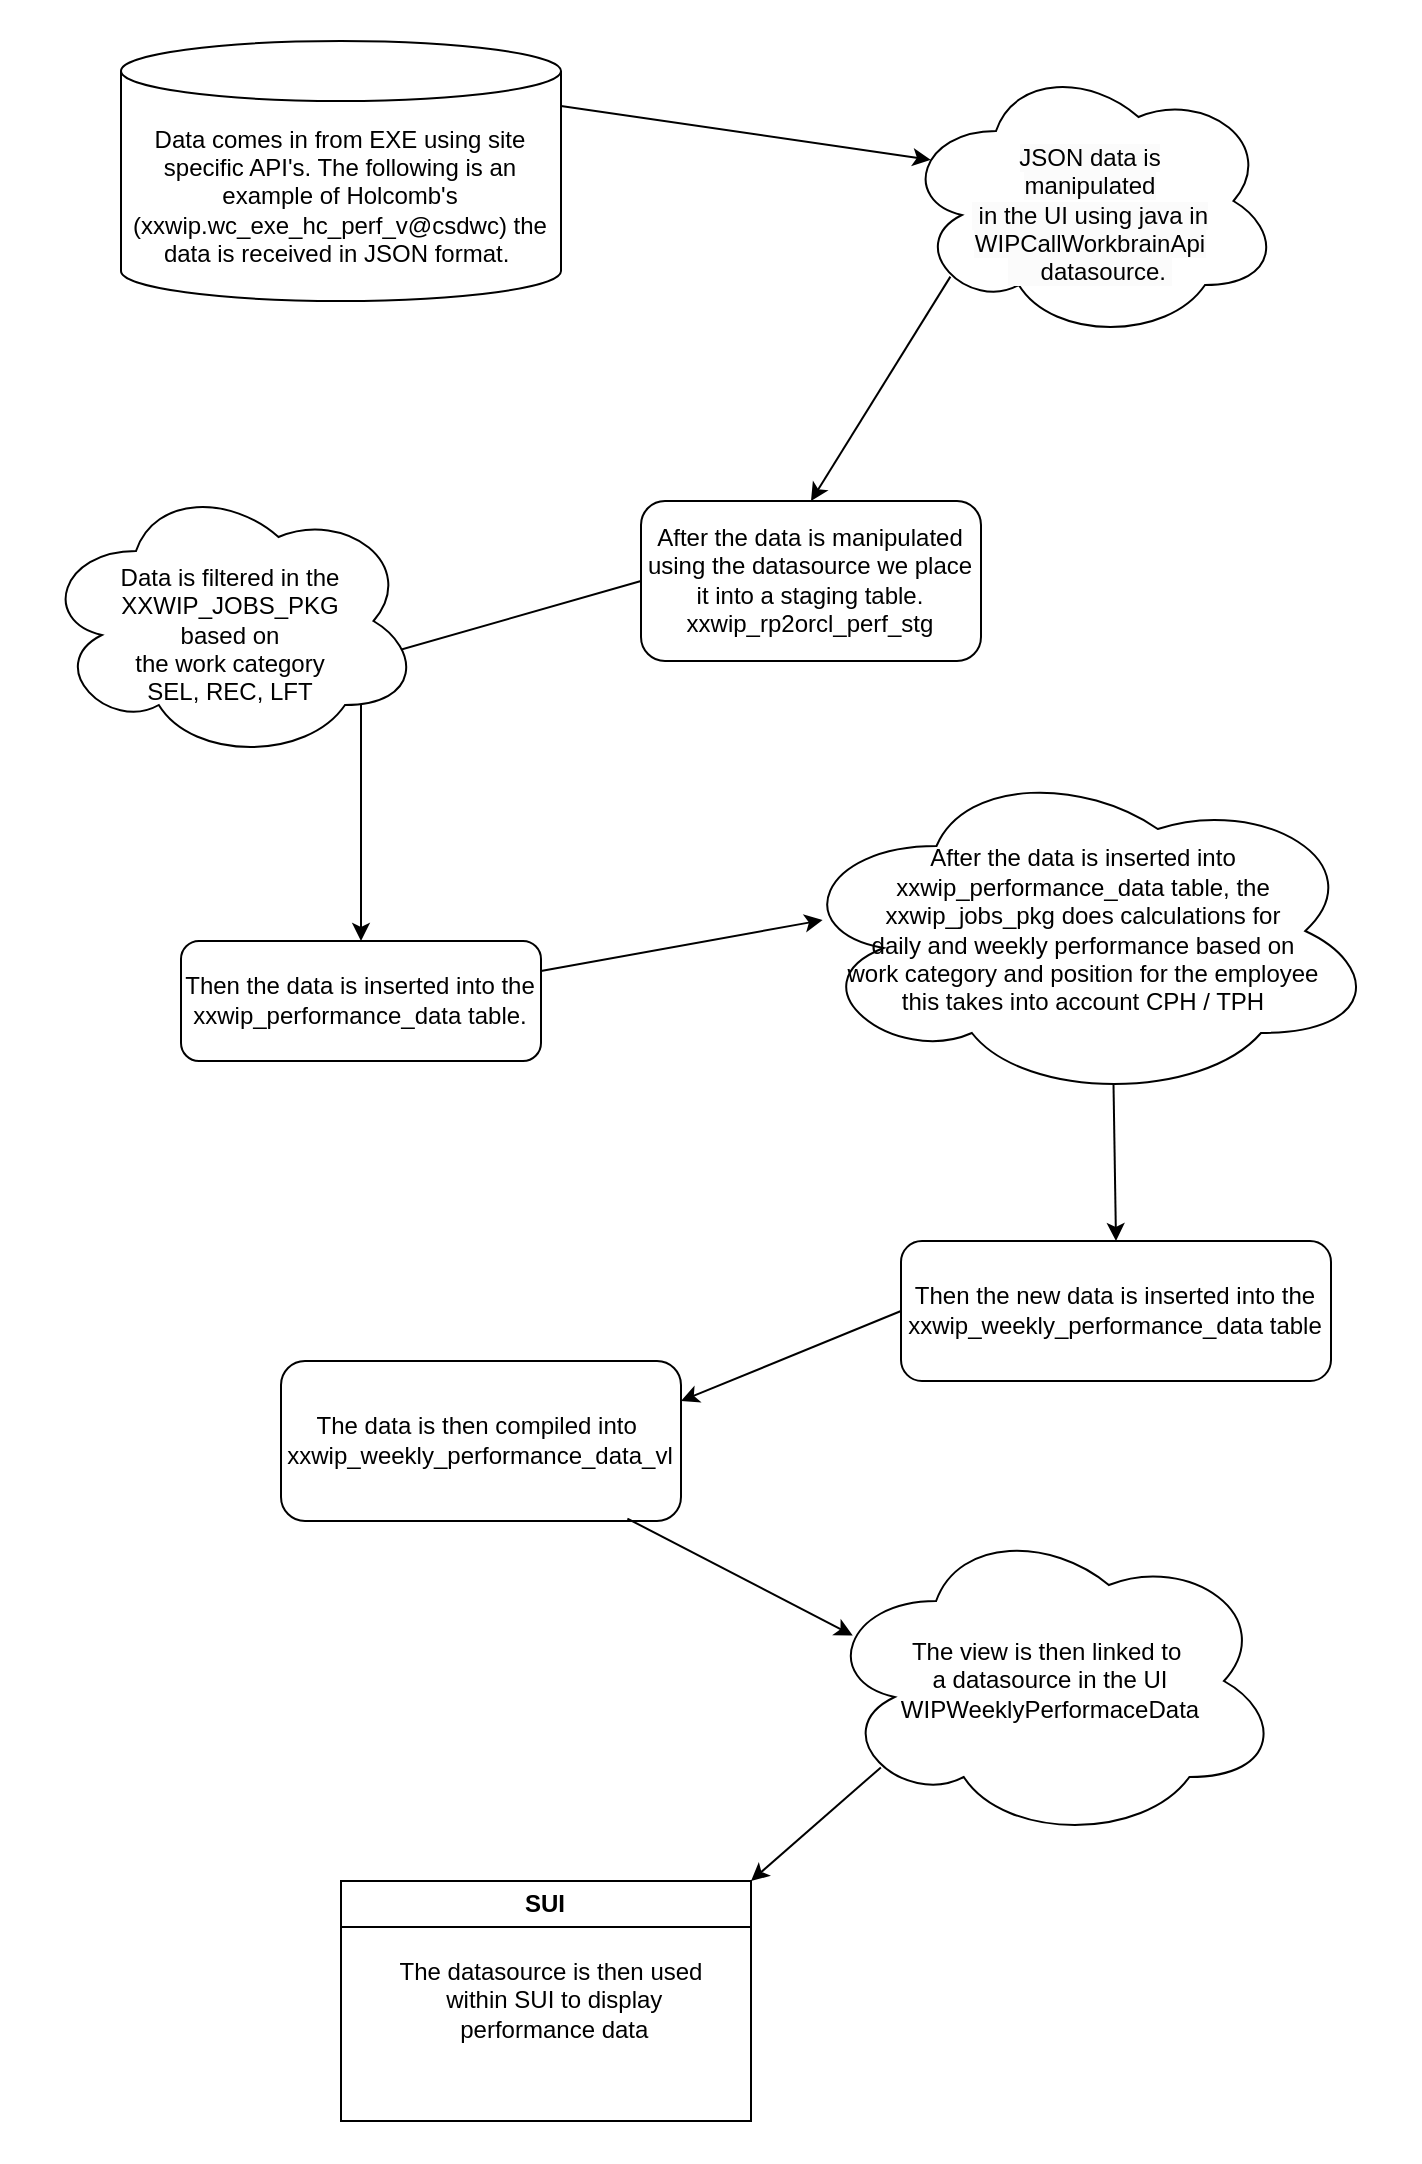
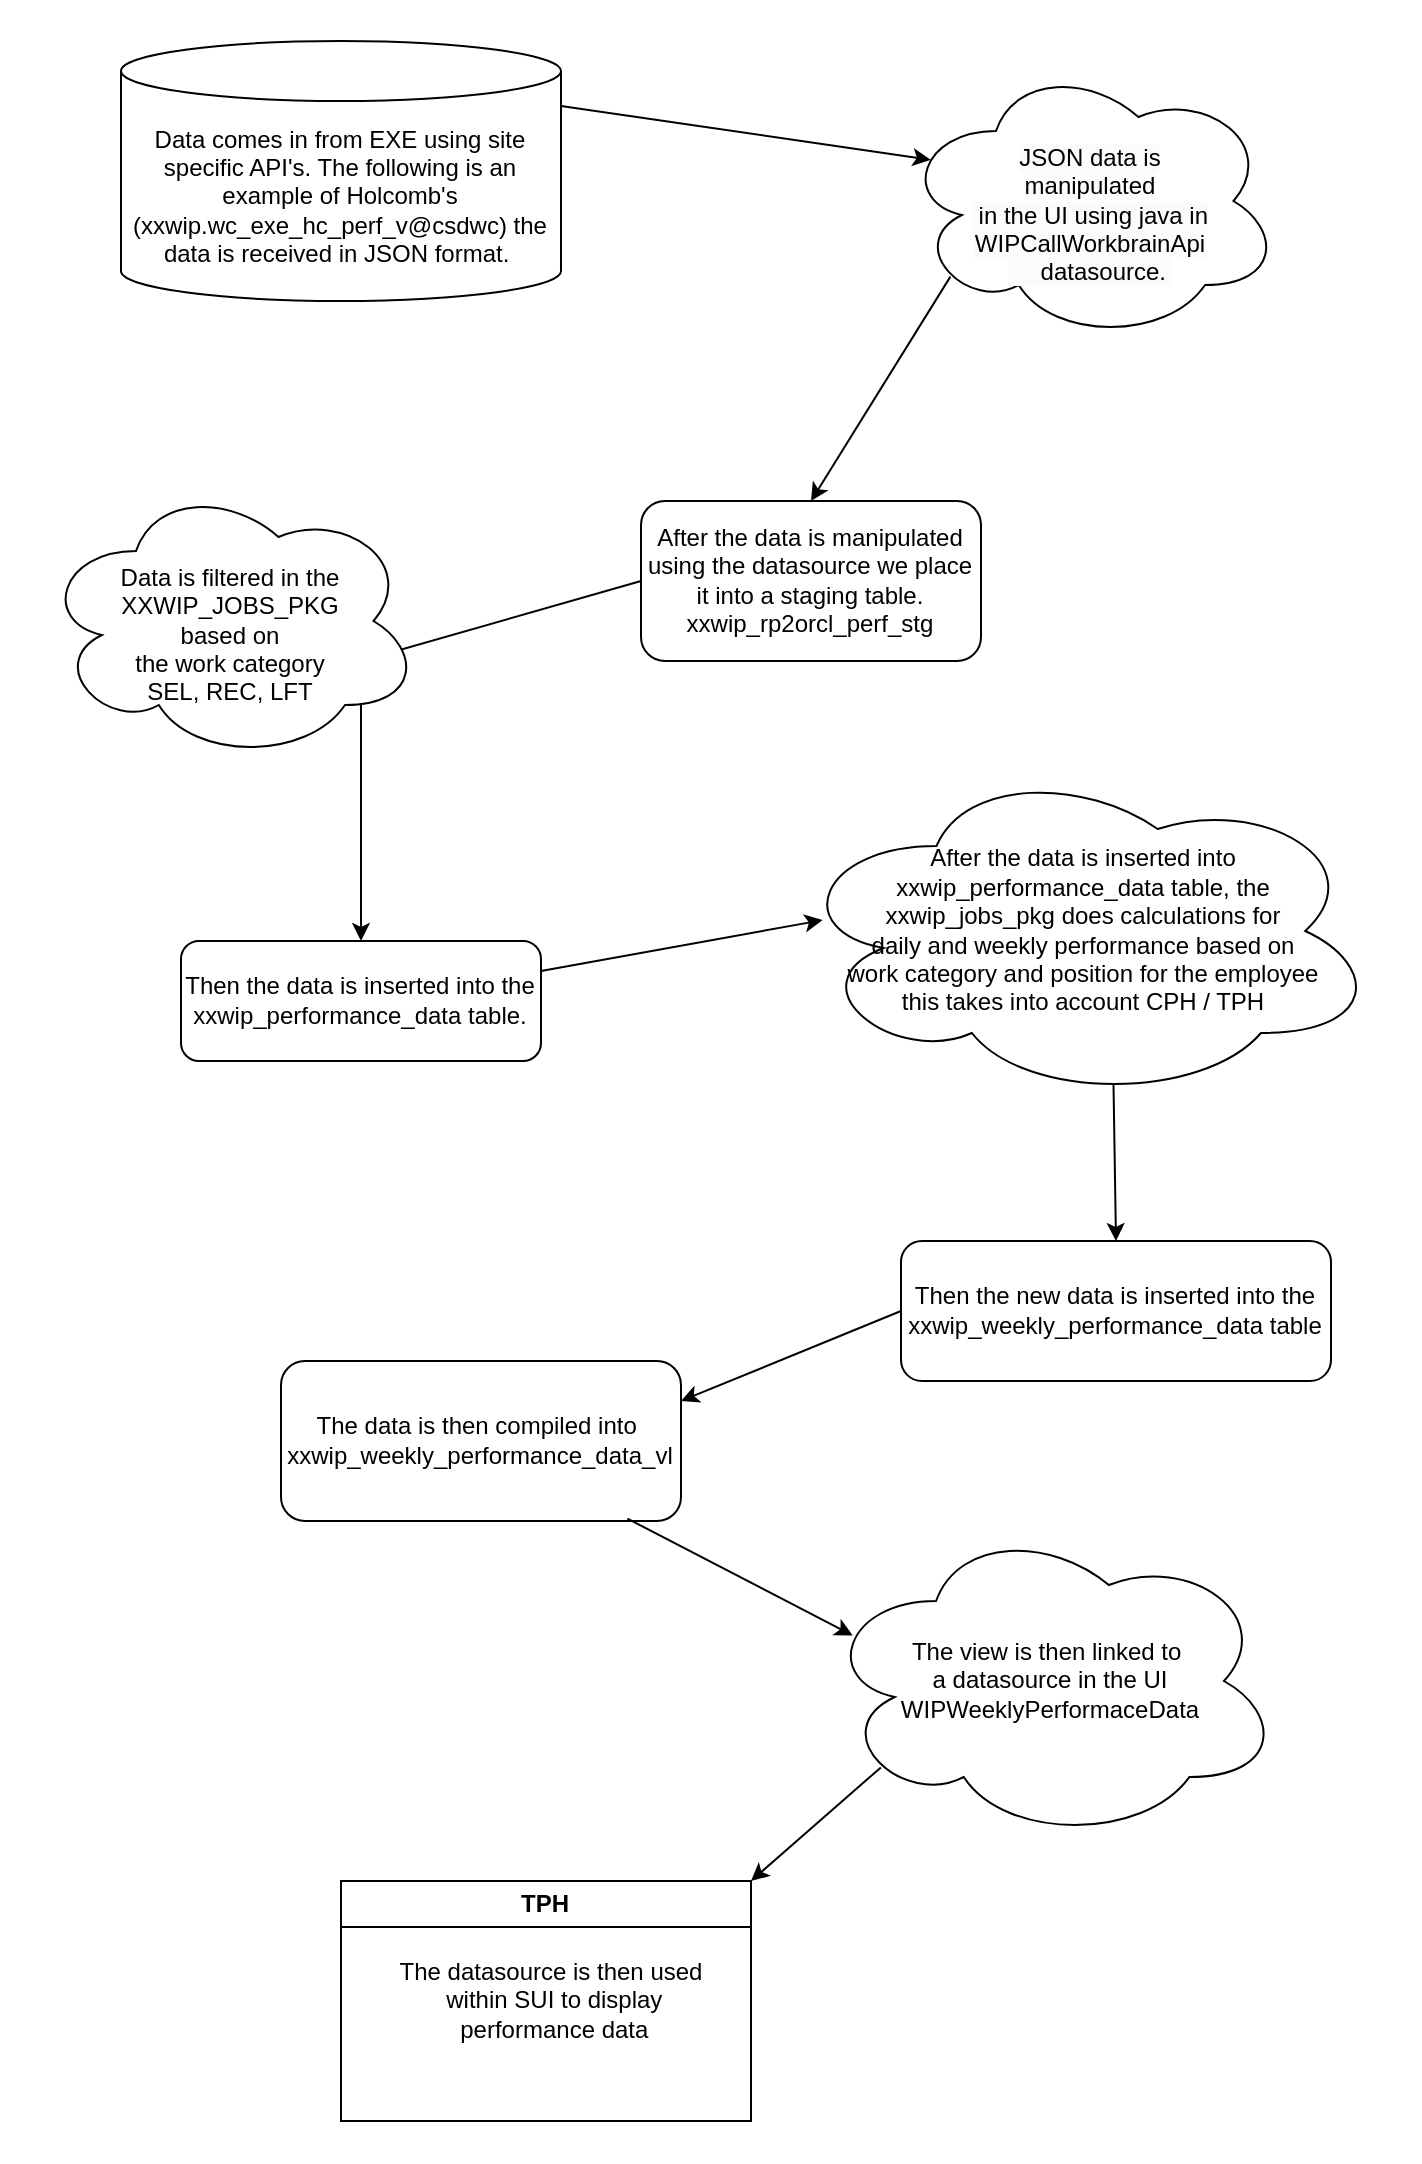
(546, 1905) -> (546, 1905)
